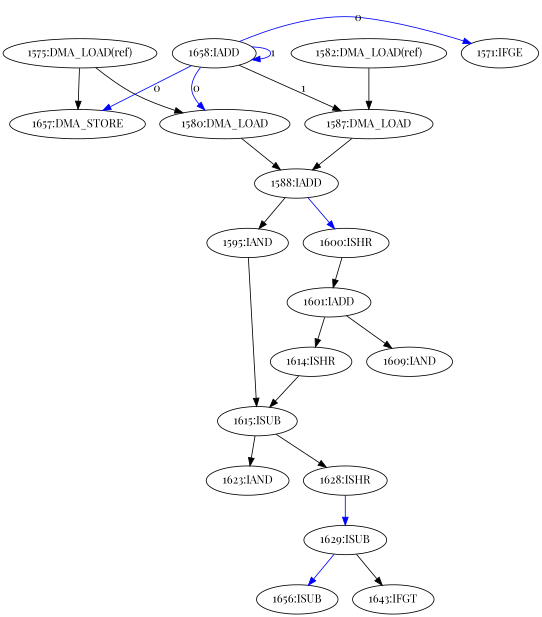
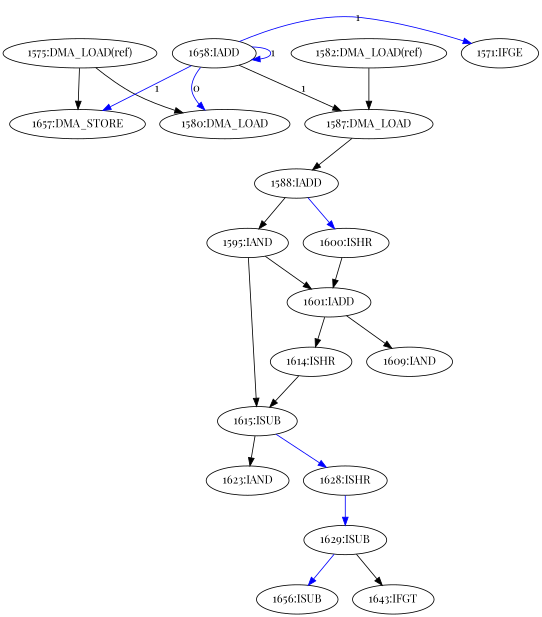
(358, 18) -> (358, 18)
(157, 89) -> (157, 89)
(258, 151) -> none
none -> (285, 270)
(298, 449) -> (298, 449)
